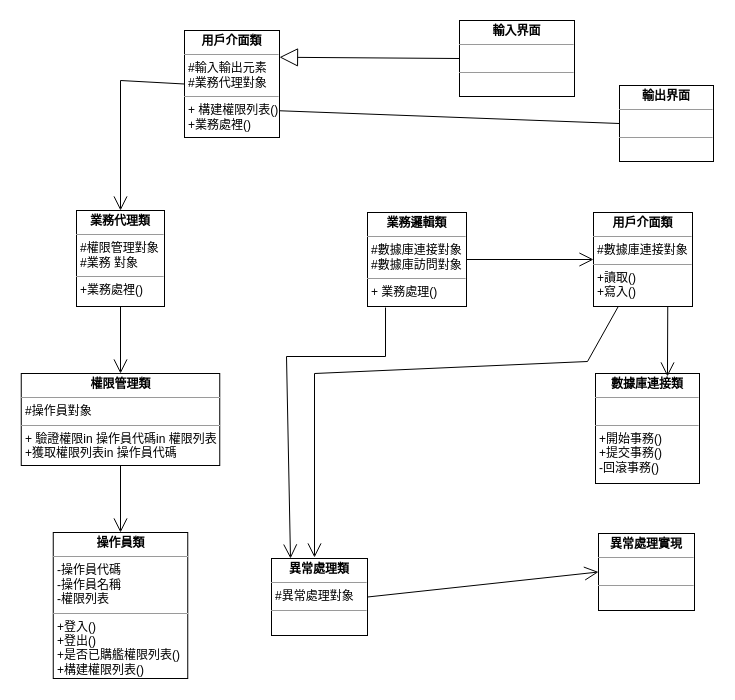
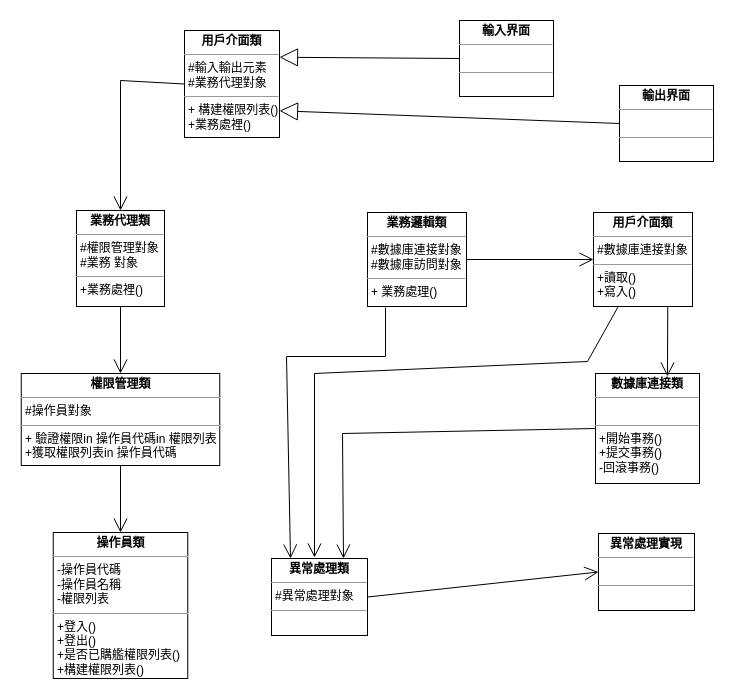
(517, 59) -> (507, 59)
(290, 111) -> (299, 111)
none -> (409, 432)
